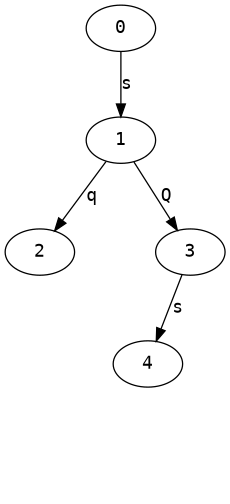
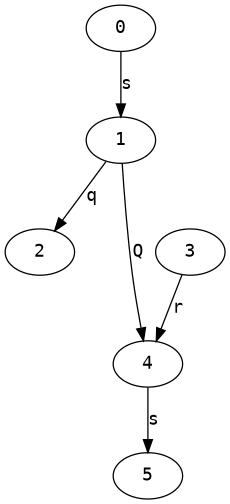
(152, 191) -> (129, 246)
(178, 308) -> (178, 308)
none -> (148, 476)
